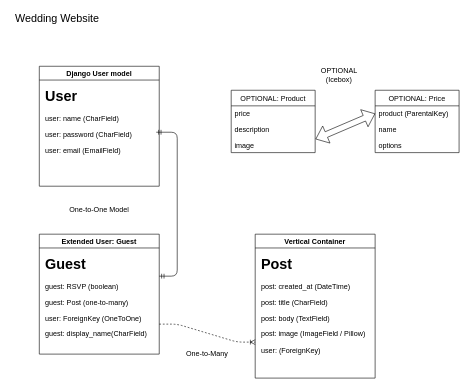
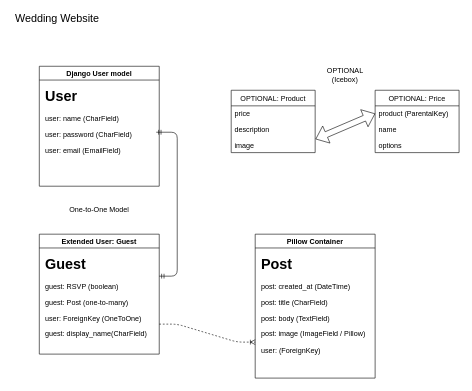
(339, 75) -> (345, 75)
(315, 242) -> (315, 242)
(207, 354) -> none
